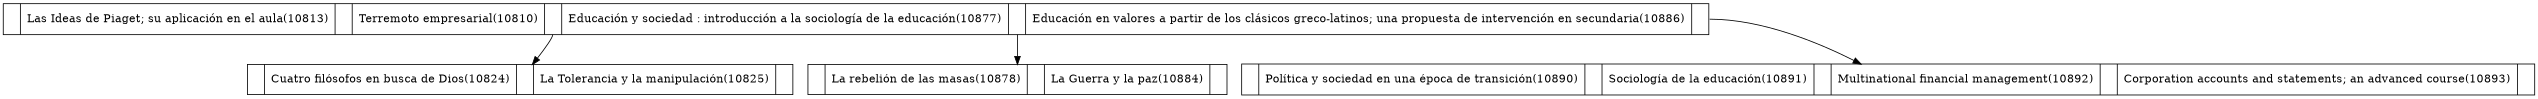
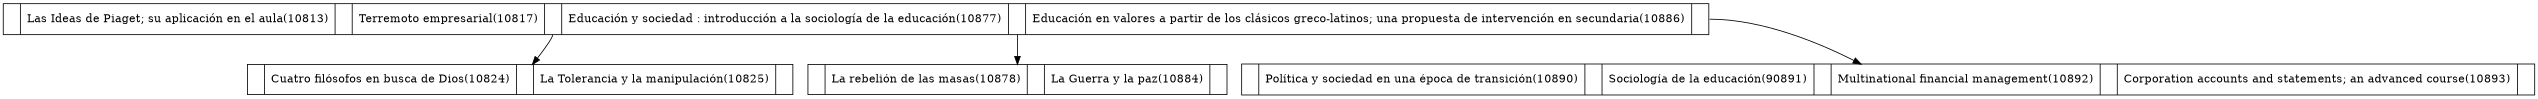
(448, 19) -> (448, 19)
(1708, 79) -> (1708, 79)
